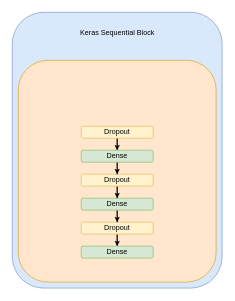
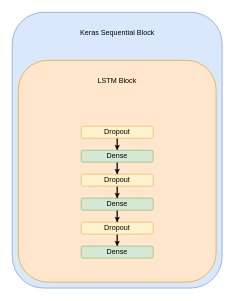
none -> (117, 81)
